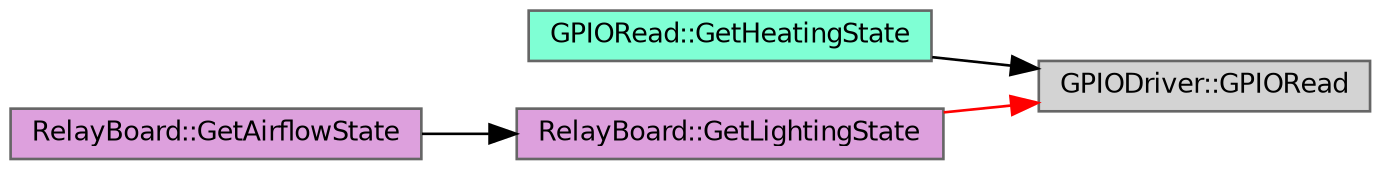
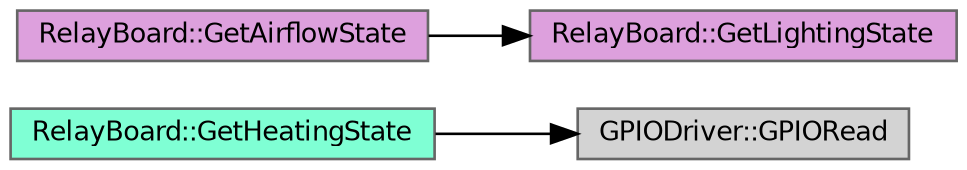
(730, 36) -> (223, 134)
(977, 109) -> none
